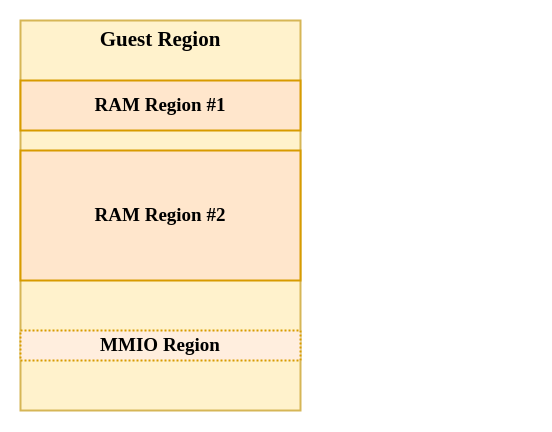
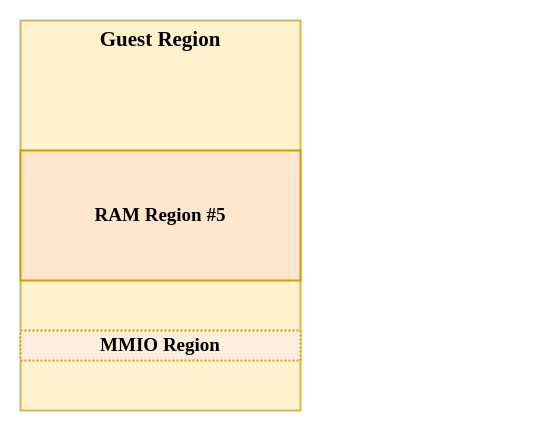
(161, 106) -> none
(161, 216) -> (161, 216)
